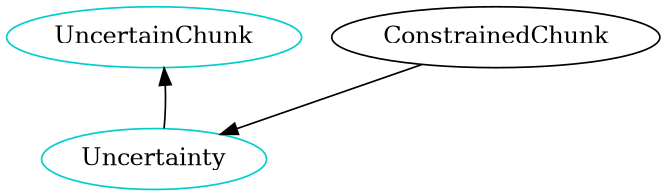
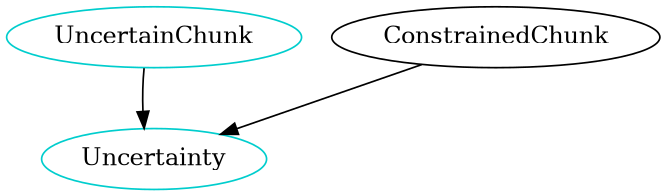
(165, 107) -> (143, 90)
